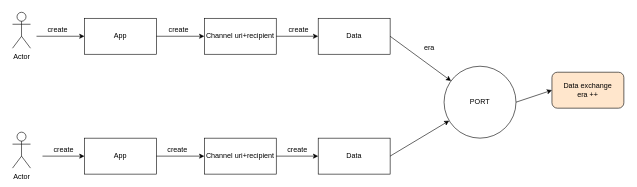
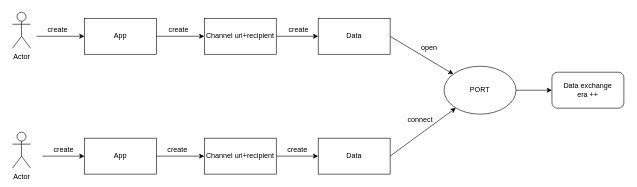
(430, 48) -> (430, 48)
(588, 90) -> (588, 90)
(480, 102) -> (480, 90)
none -> (420, 120)
